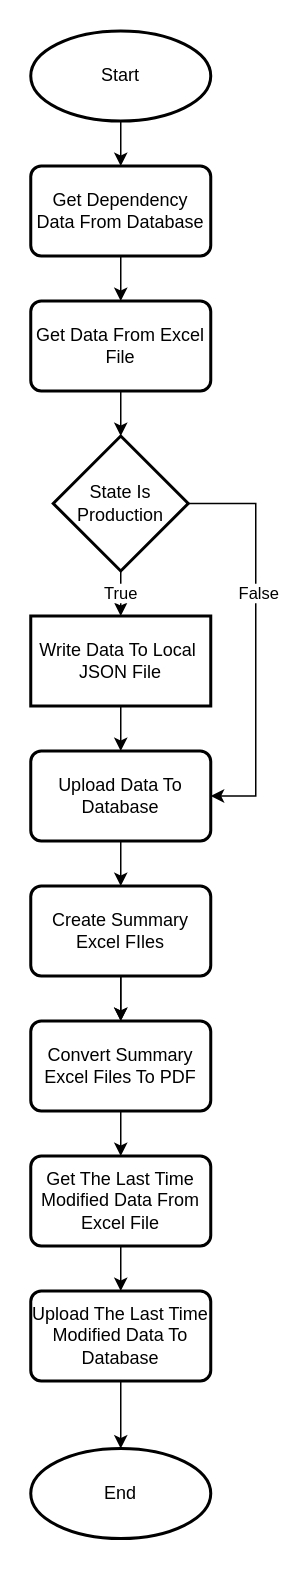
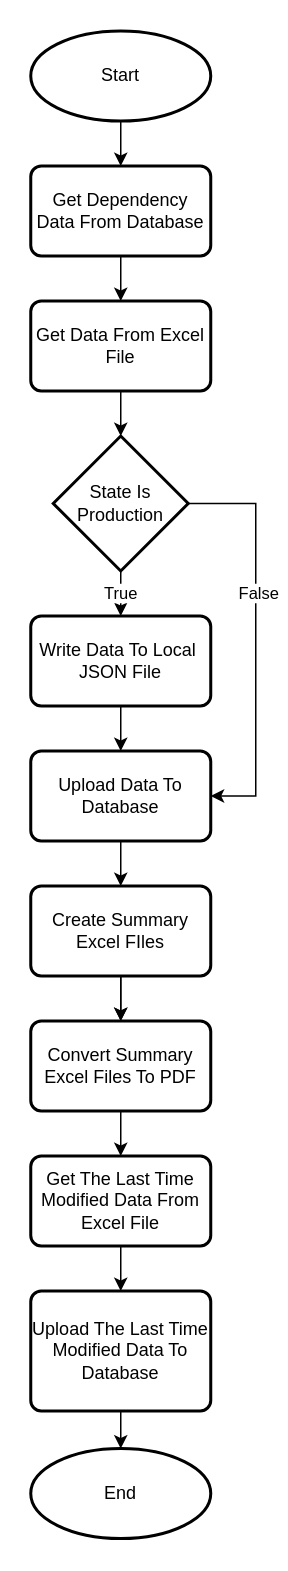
(121, 661) -> (121, 661)
(121, 1336) -> (121, 1351)
